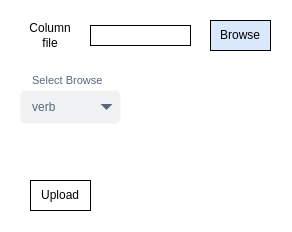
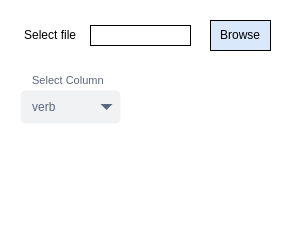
(51, 36) -> (51, 36)
(70, 81) -> (68, 81)
(61, 196) -> none
